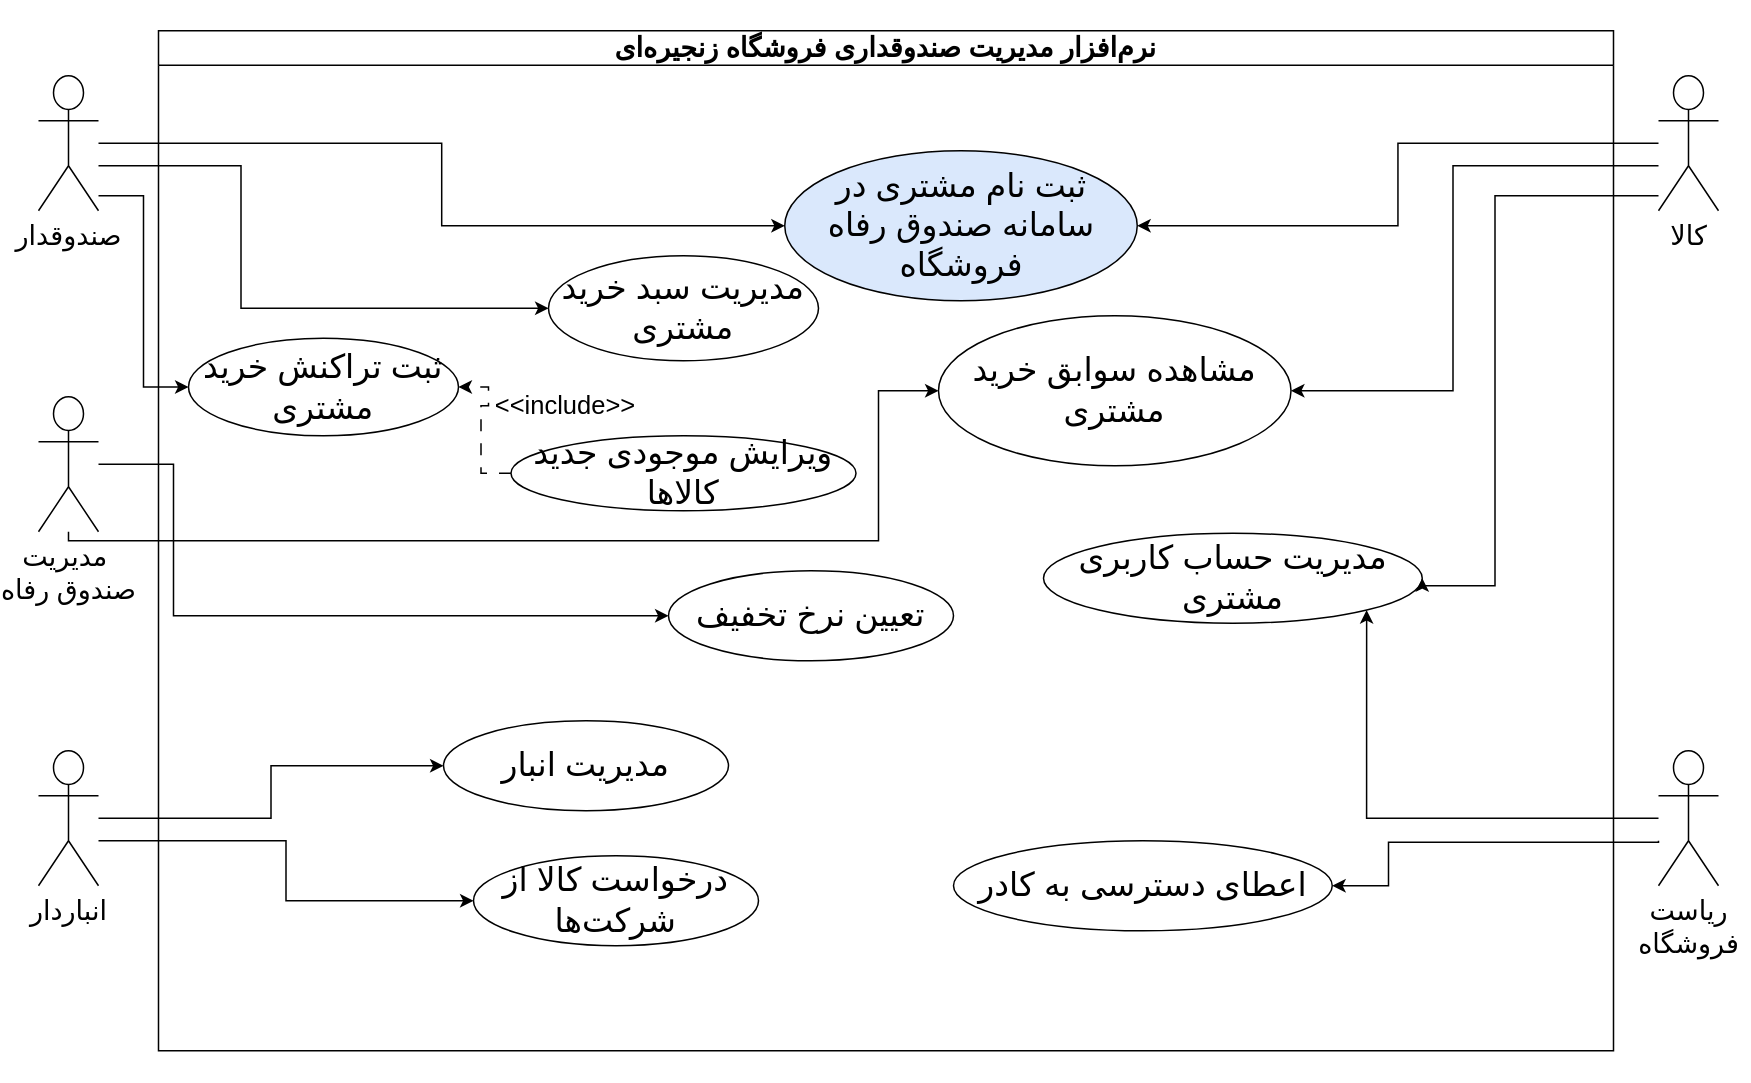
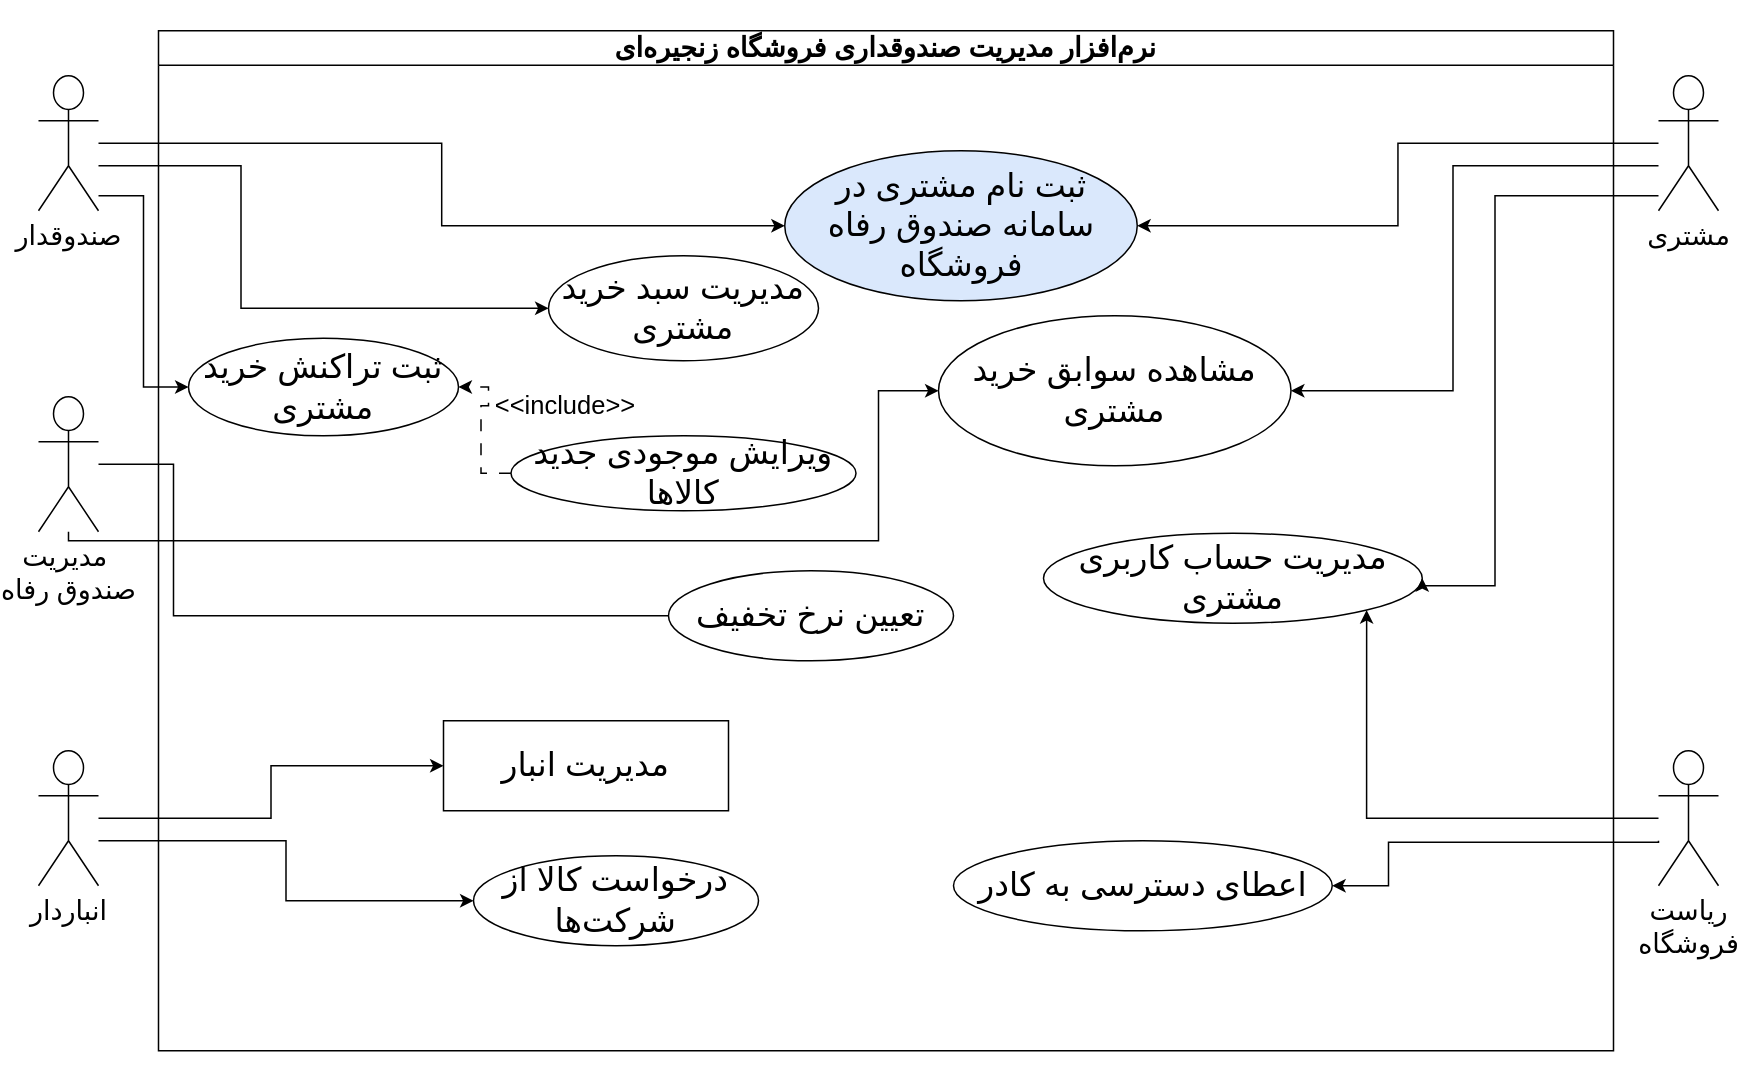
(1689, 237) -> (1689, 237)
(657, 616) -> (661, 616)
(586, 766) -> (586, 766)
